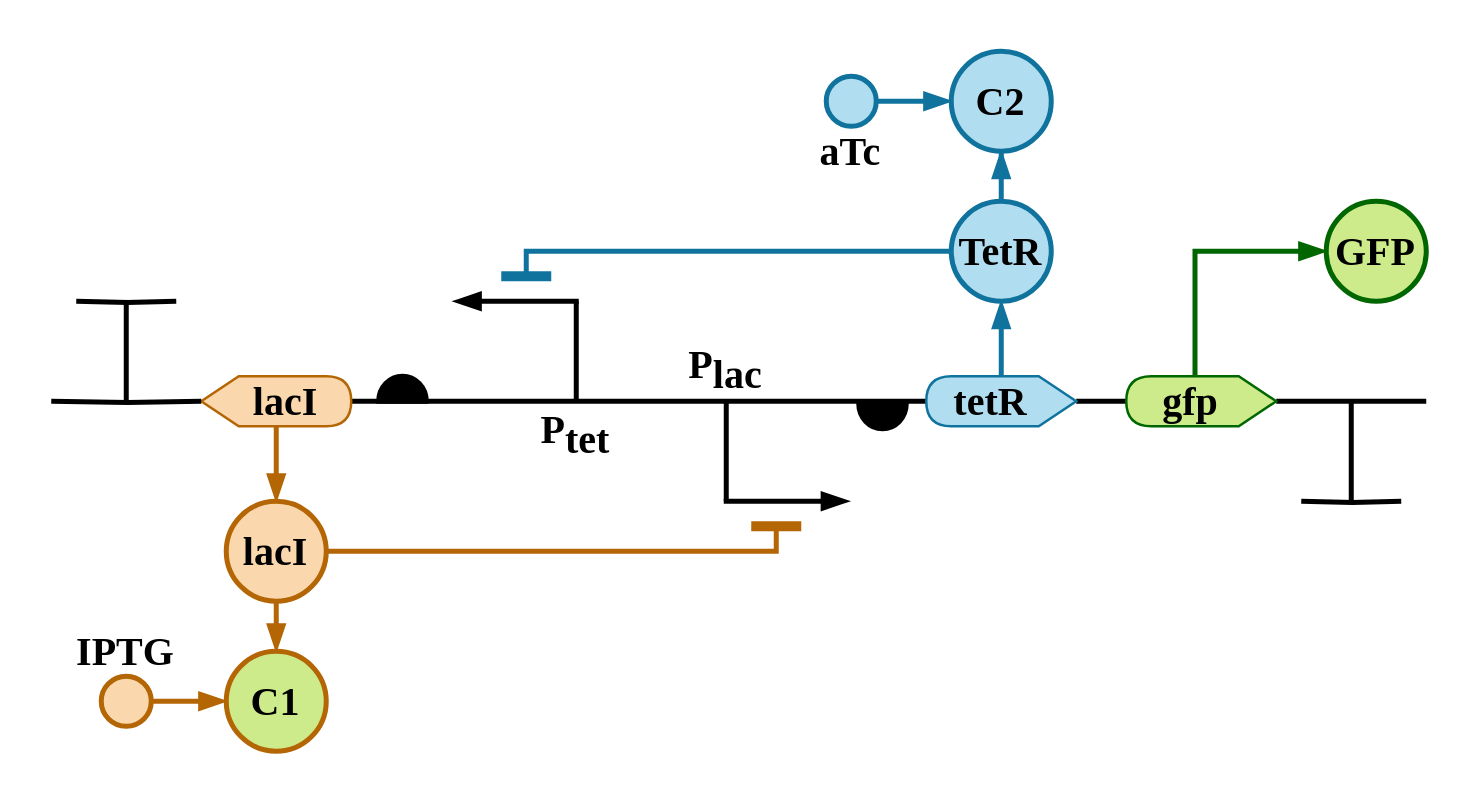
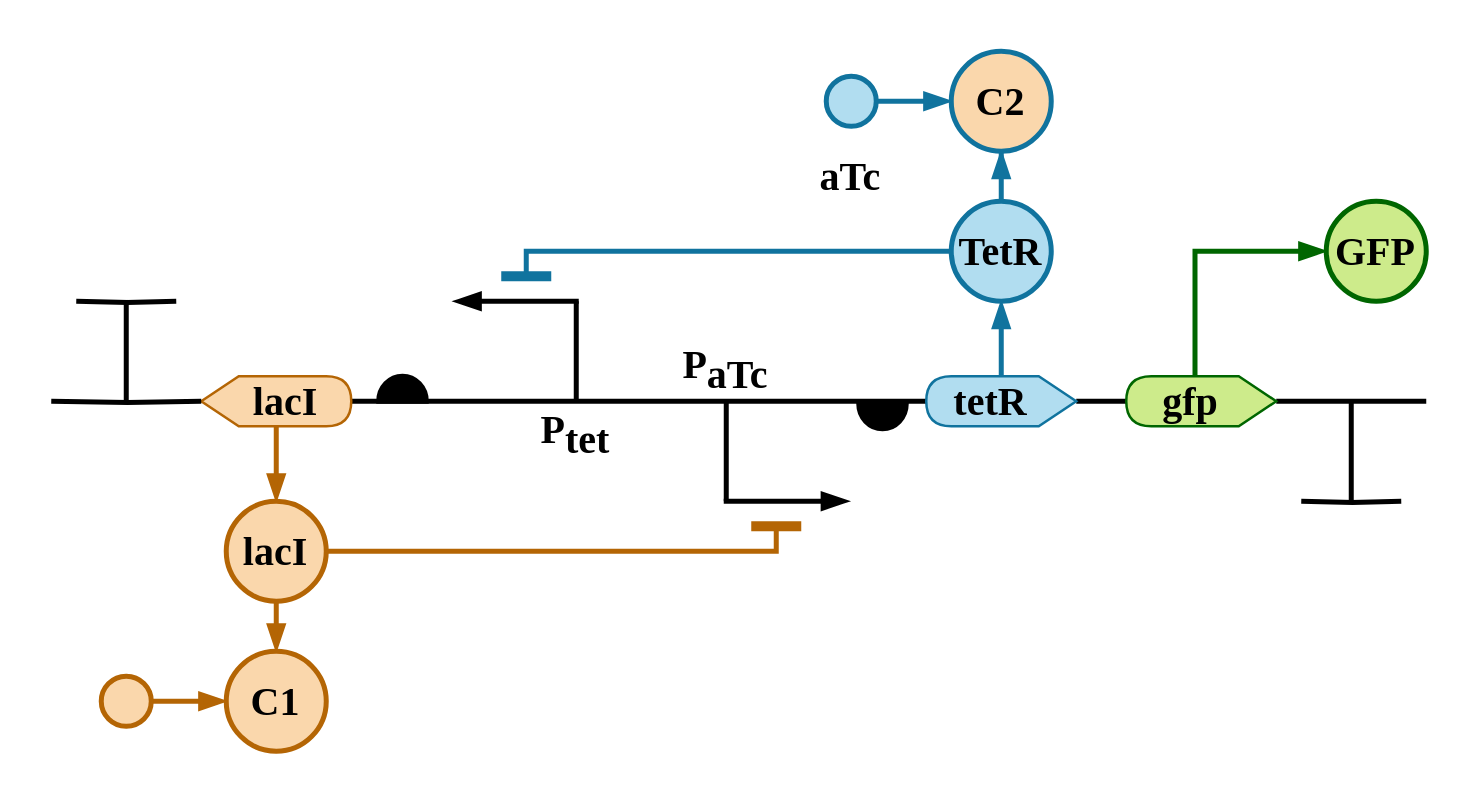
(1001, 101) -> (1001, 101)
(851, 151) -> (851, 176)
(726, 369) -> (726, 369)
(126, 651) -> none
(276, 701) -> (276, 701)
